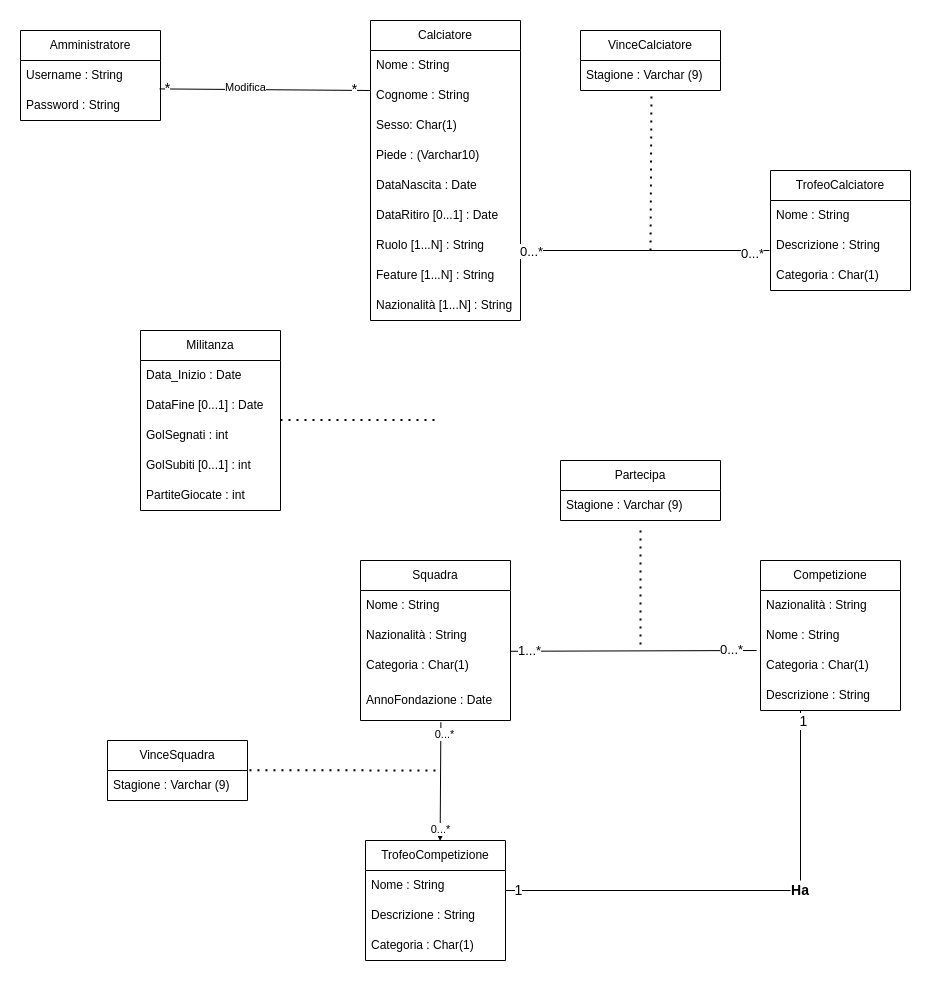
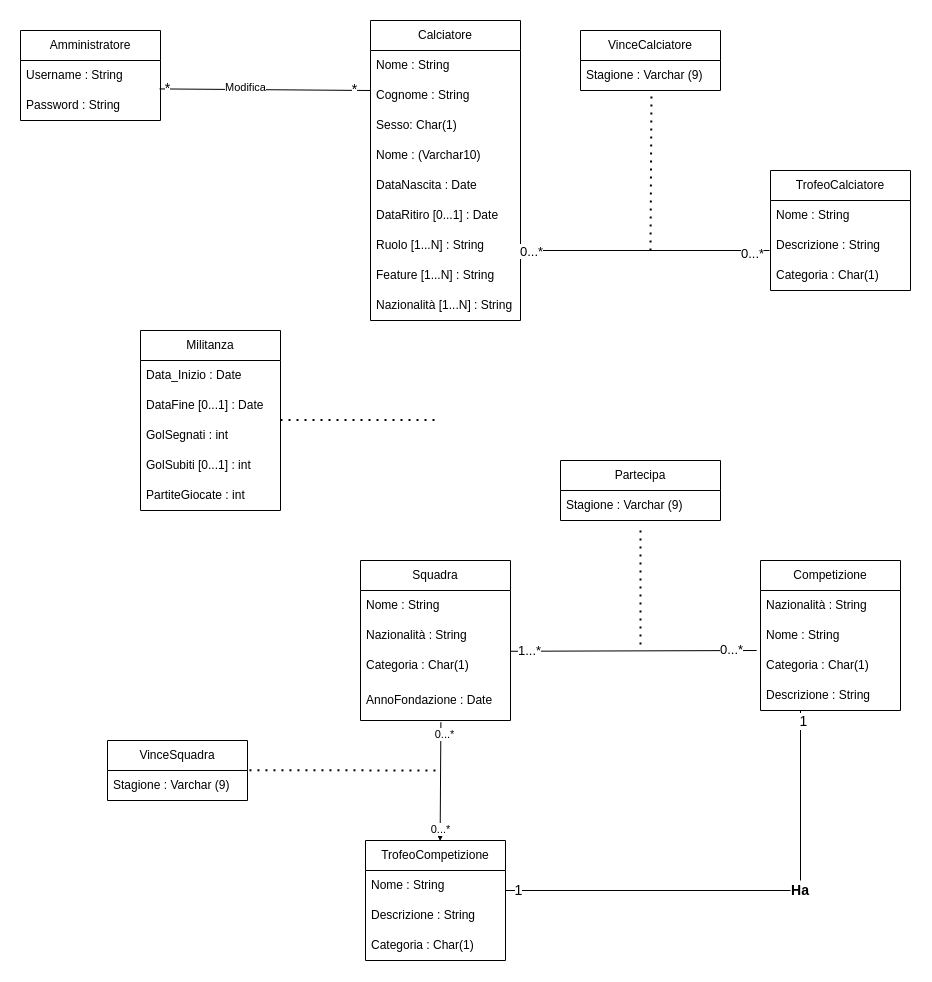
(434, 156) -> (432, 156)
